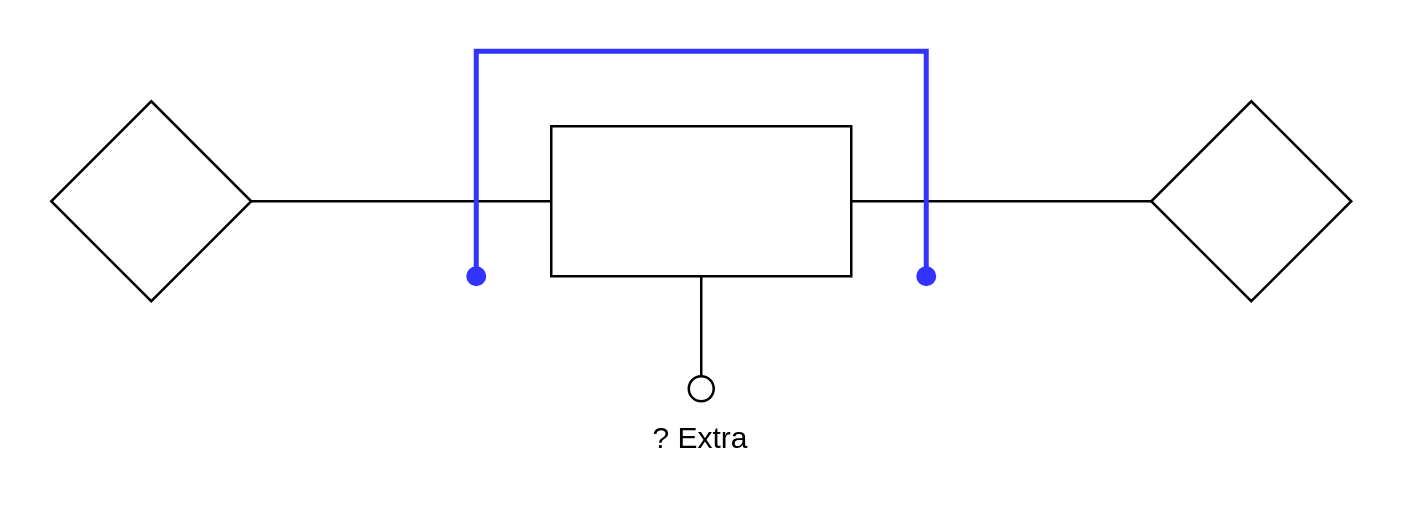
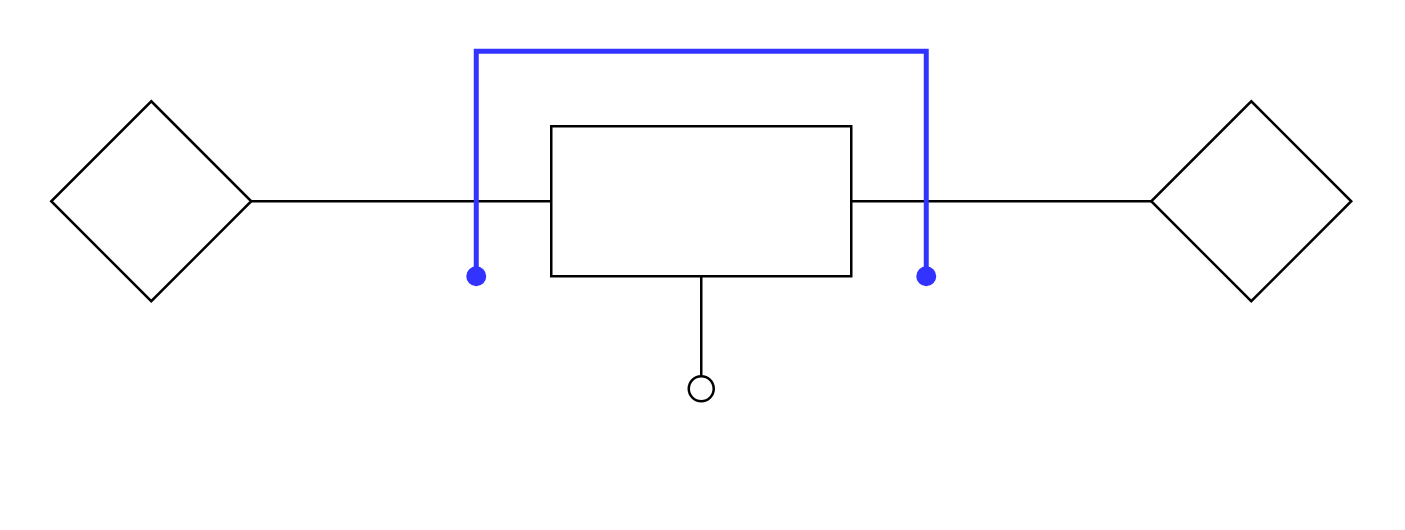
(701, 439) -> none
